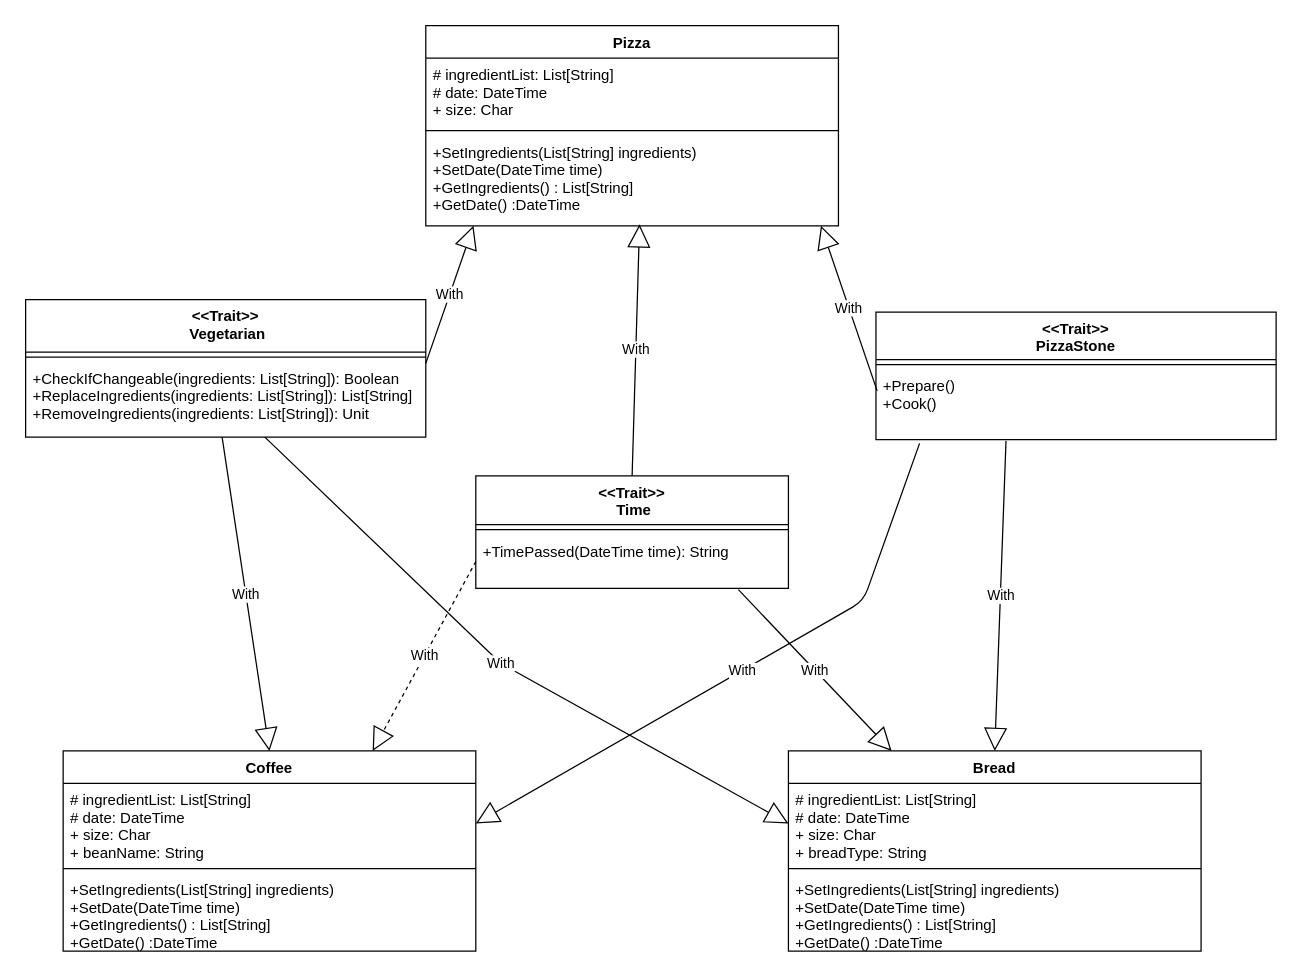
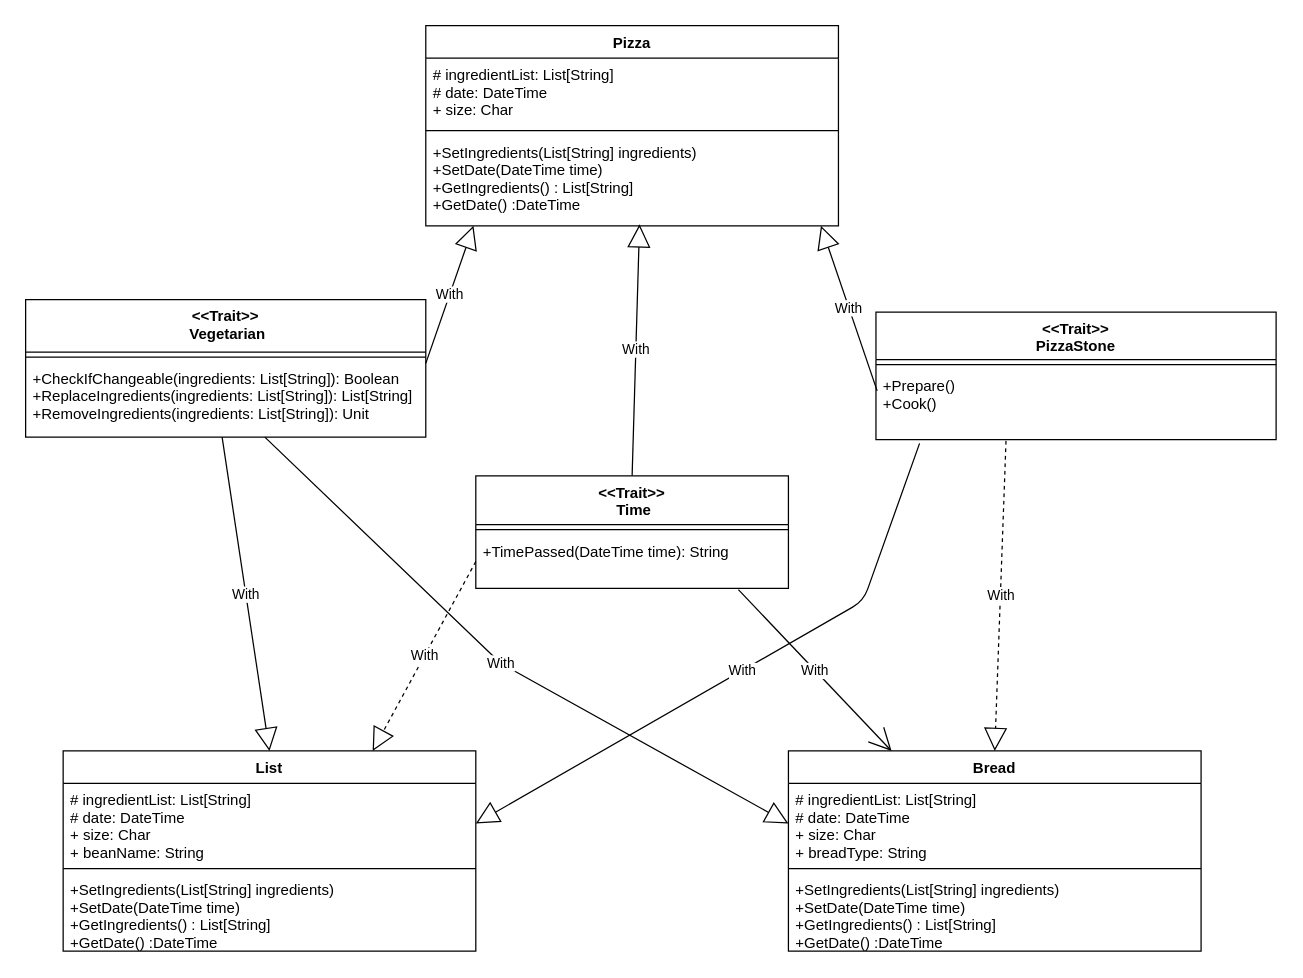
(1003, 516) -> (1003, 516)
(874, 733) -> (882, 741)
(269, 768) -> (269, 768)
